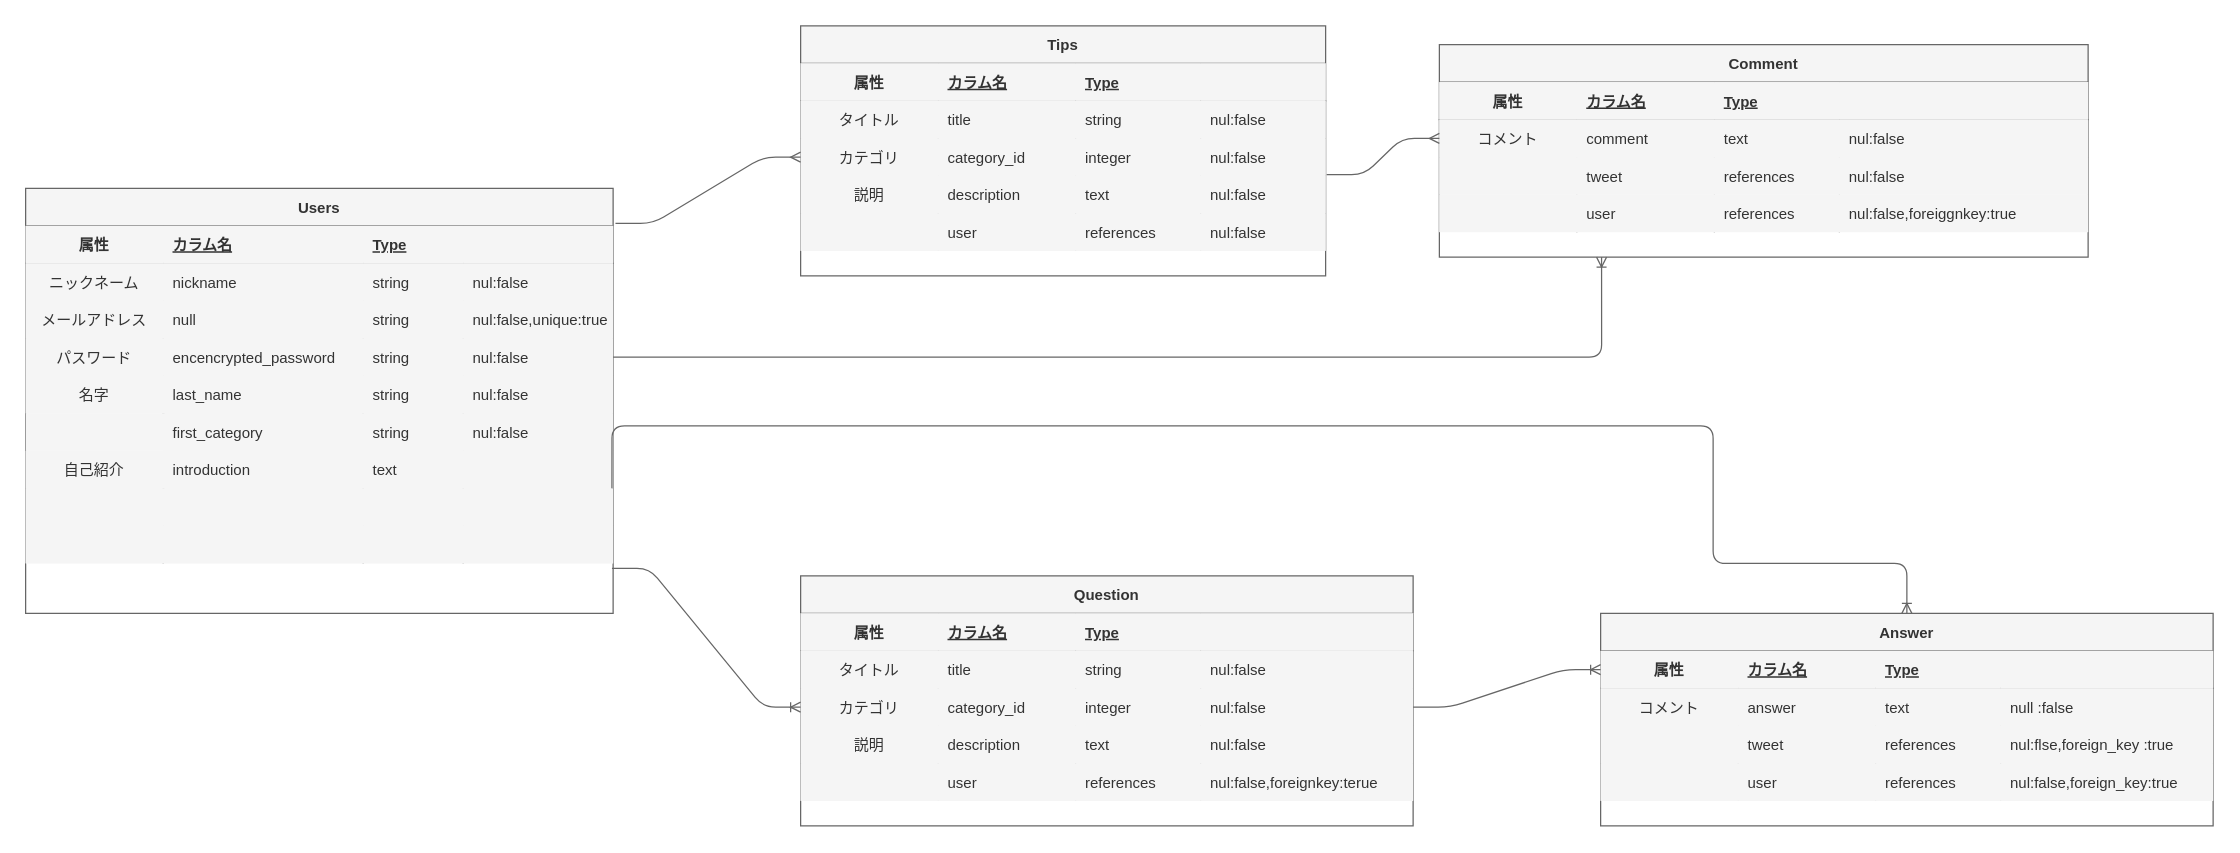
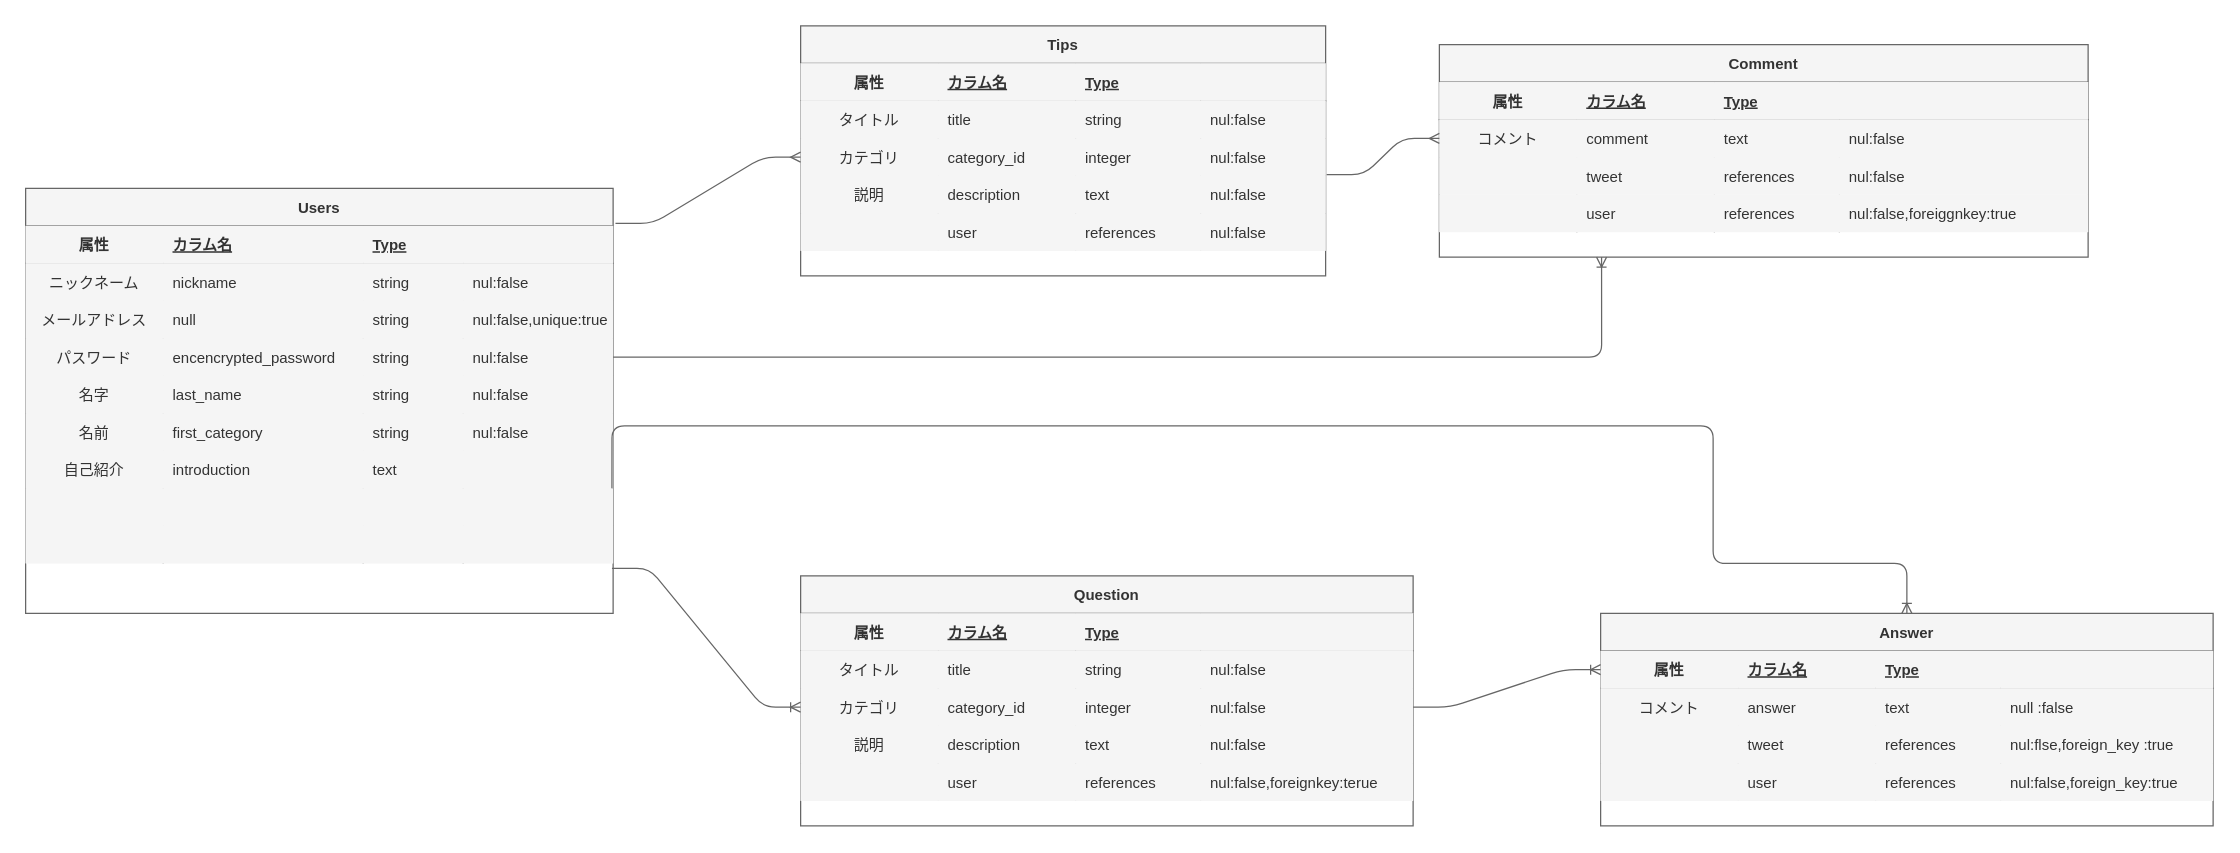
none -> (94, 432)
